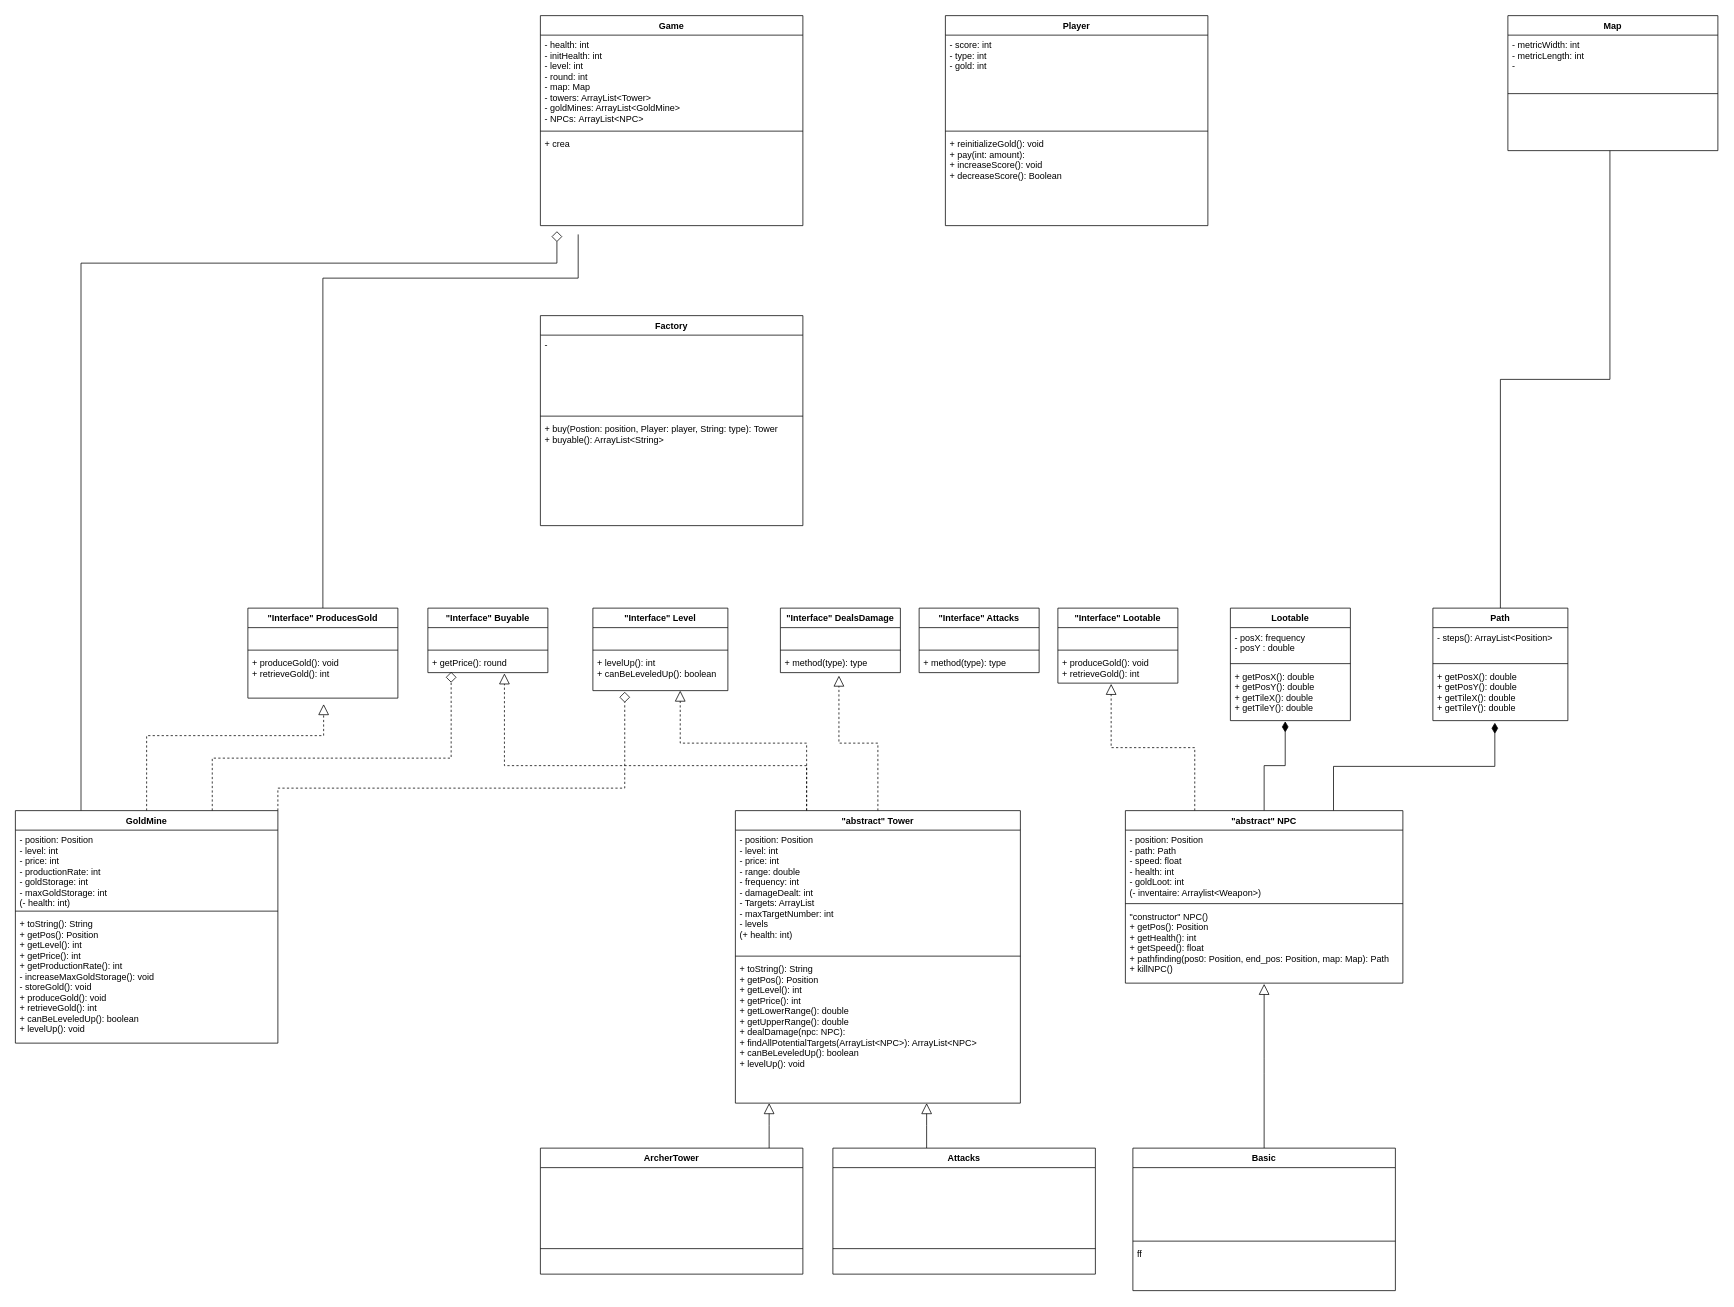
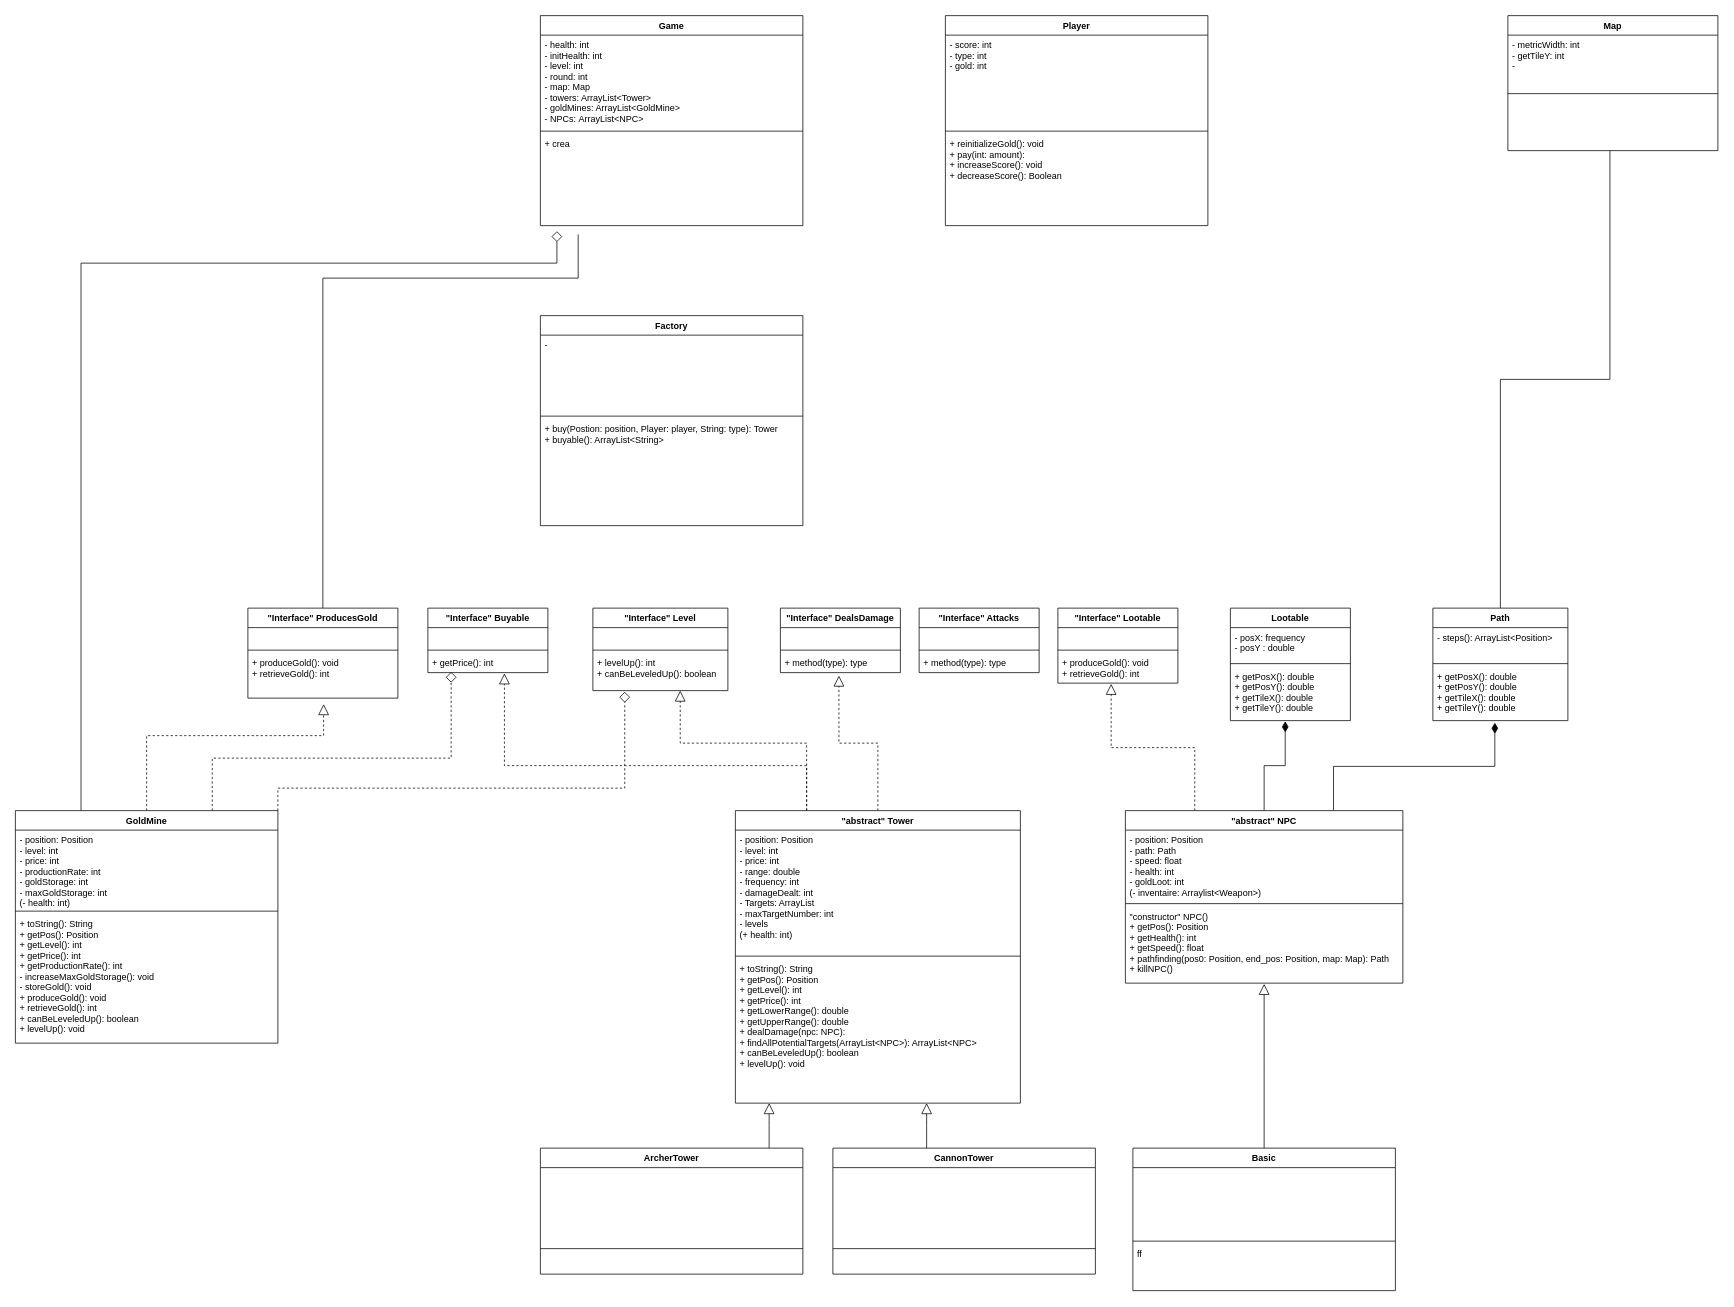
(1550, 45) -> (1550, 45)
(475, 663) -> (469, 663)
(964, 1158) -> (964, 1158)
